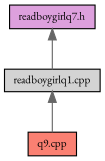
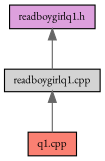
(52, 17) -> (52, 17)
(52, 144) -> (52, 144)
